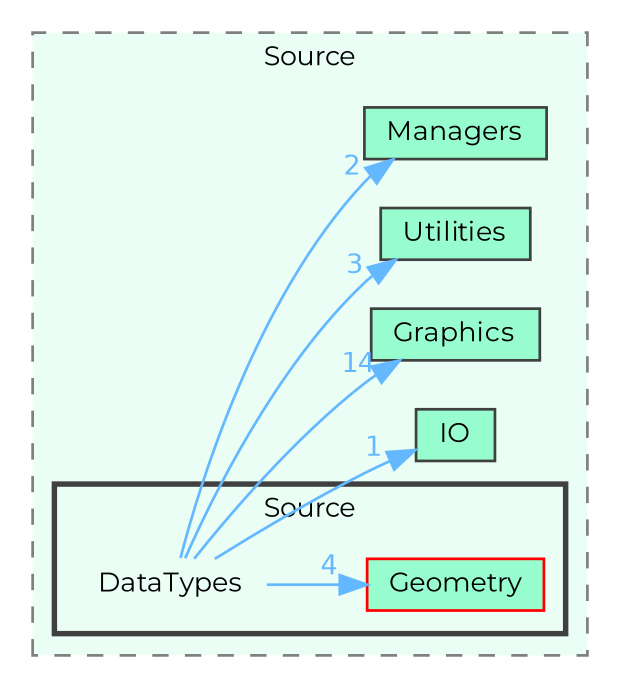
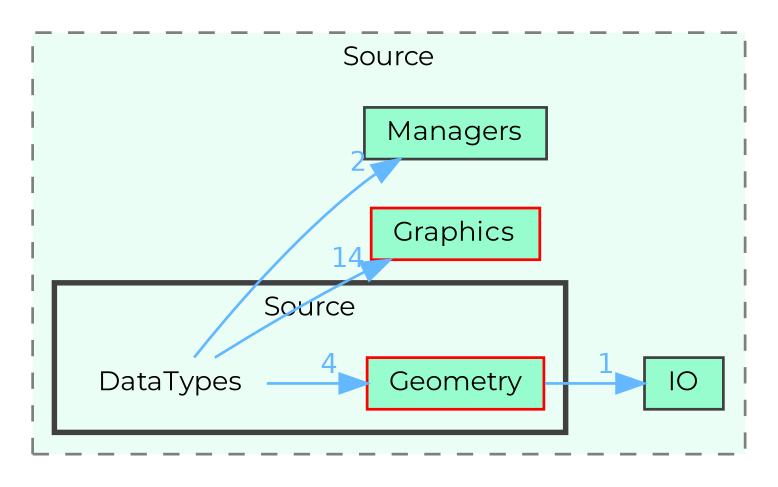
(456, 234) -> none
(456, 334) -> (456, 234)
(301, 507) -> (582, 383)
